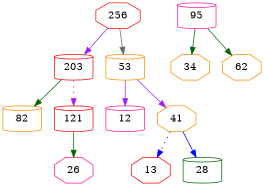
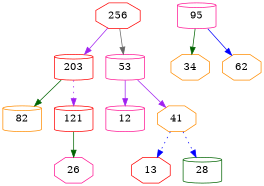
(217, 39) -> (217, 39)
(125, 67) -> (125, 67)
(188, 141) -> (188, 141)
